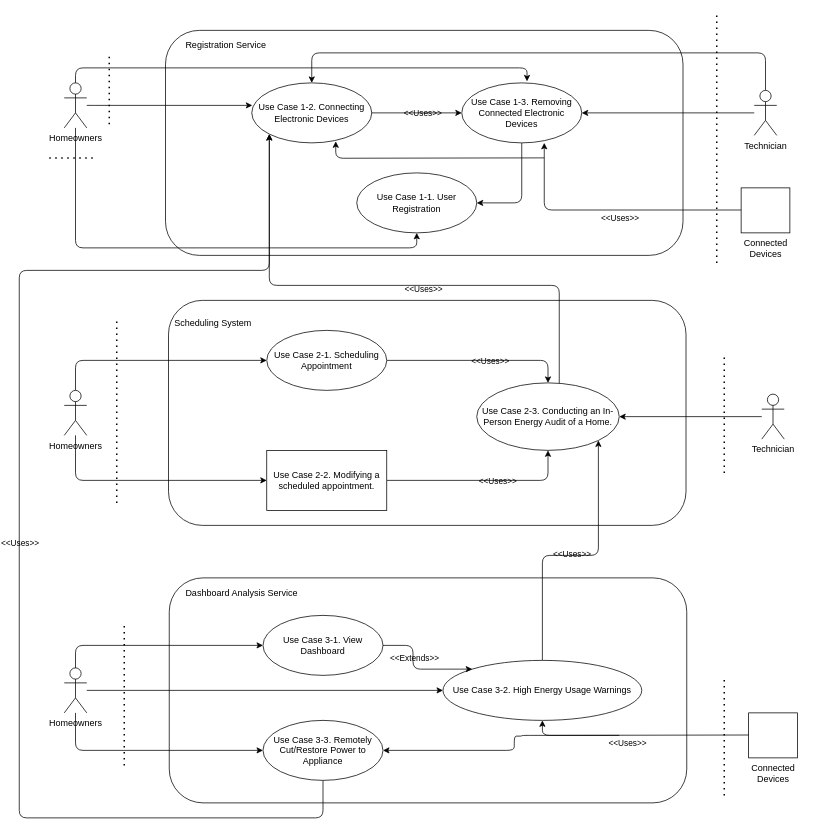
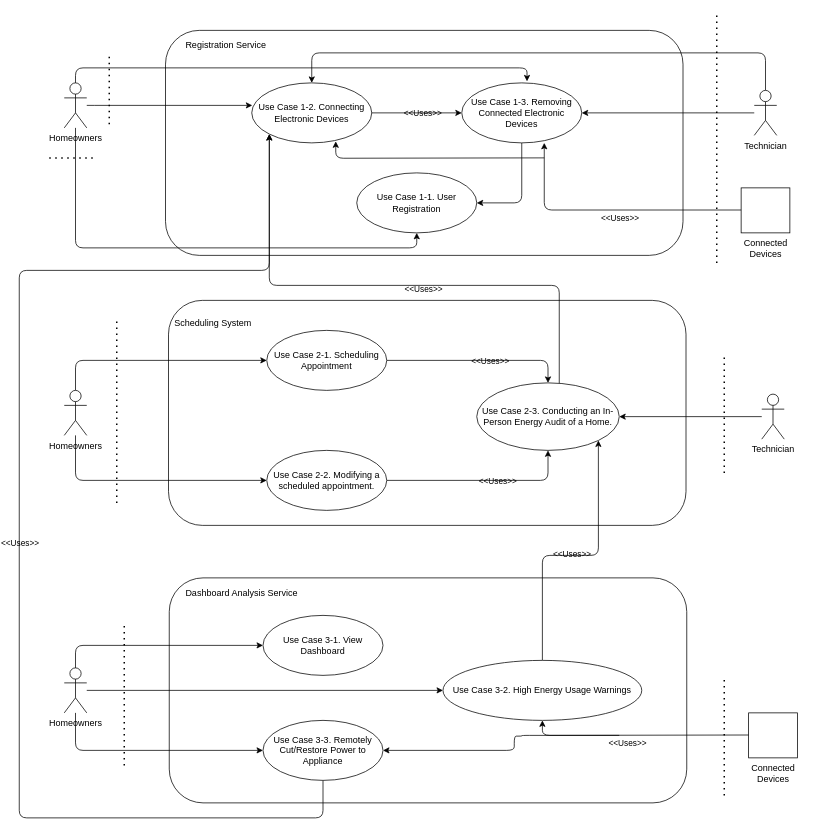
(327, 480) -> (327, 480)
(408, 646) -> none
